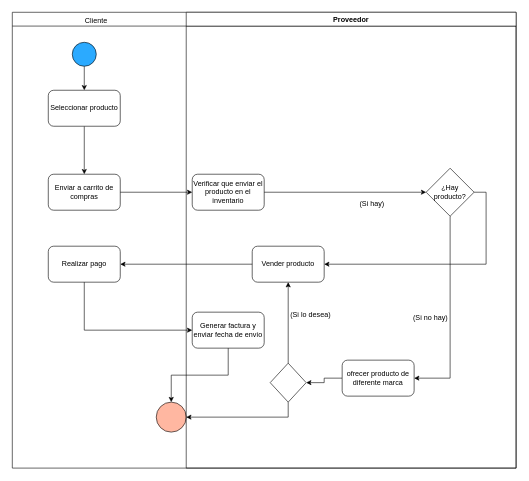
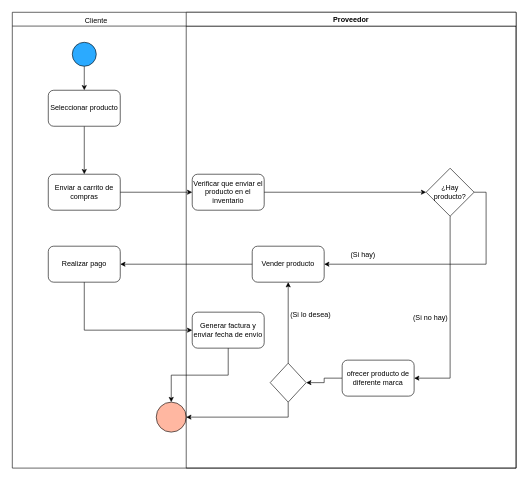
(372, 204) -> (363, 255)
